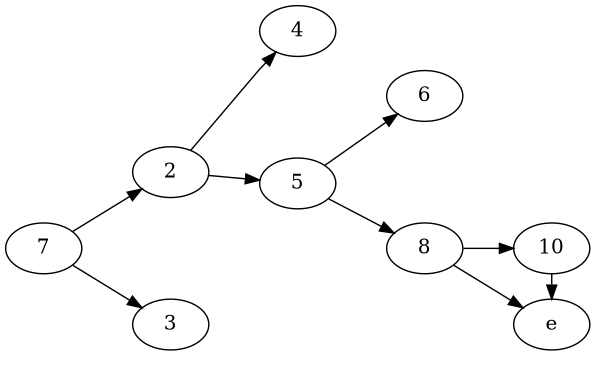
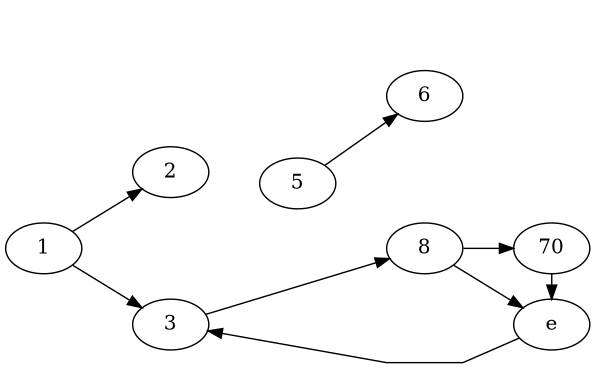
(298, 31) -> none
(227, 177) -> none
(355, 213) -> (291, 289)
(44, 248) -> (44, 248)
(552, 248) -> (552, 248)
none -> (372, 360)
